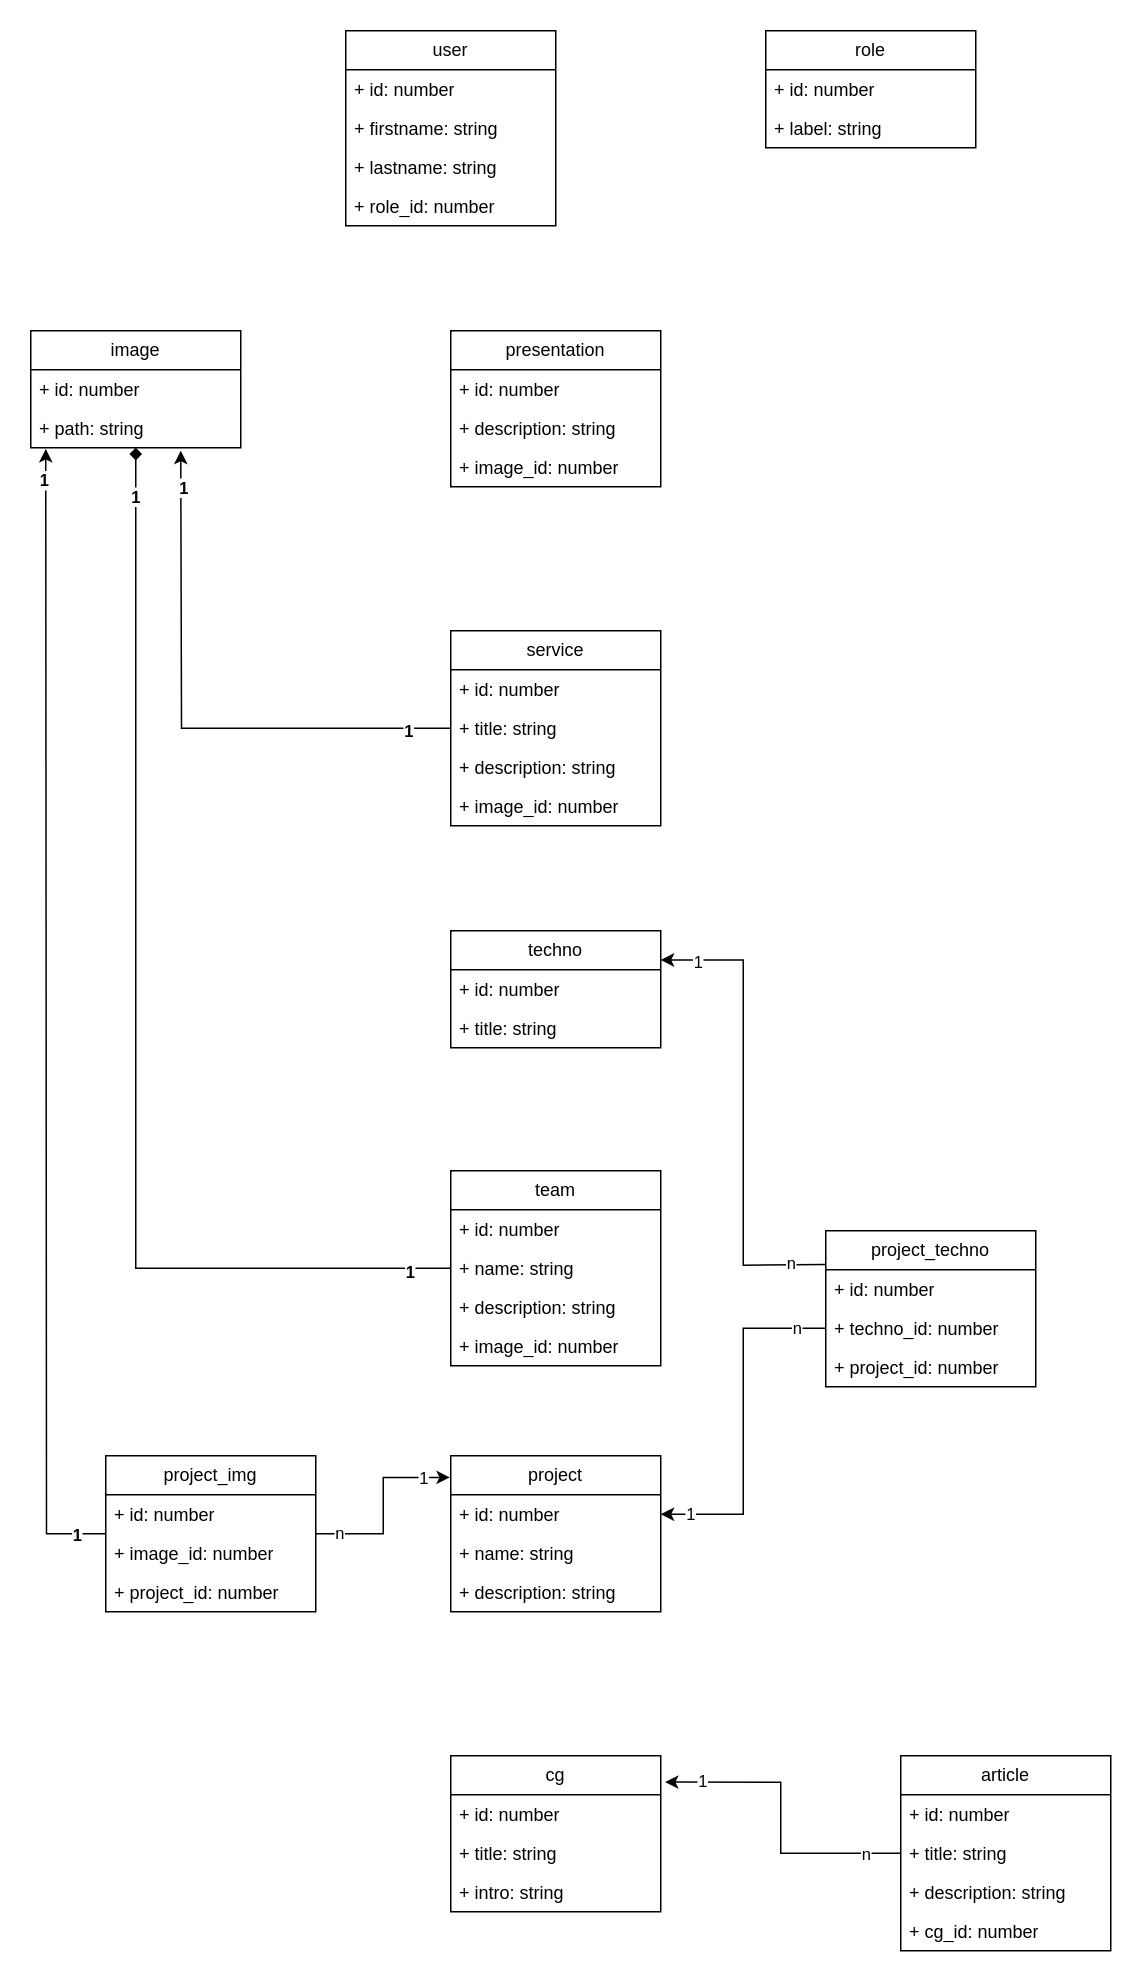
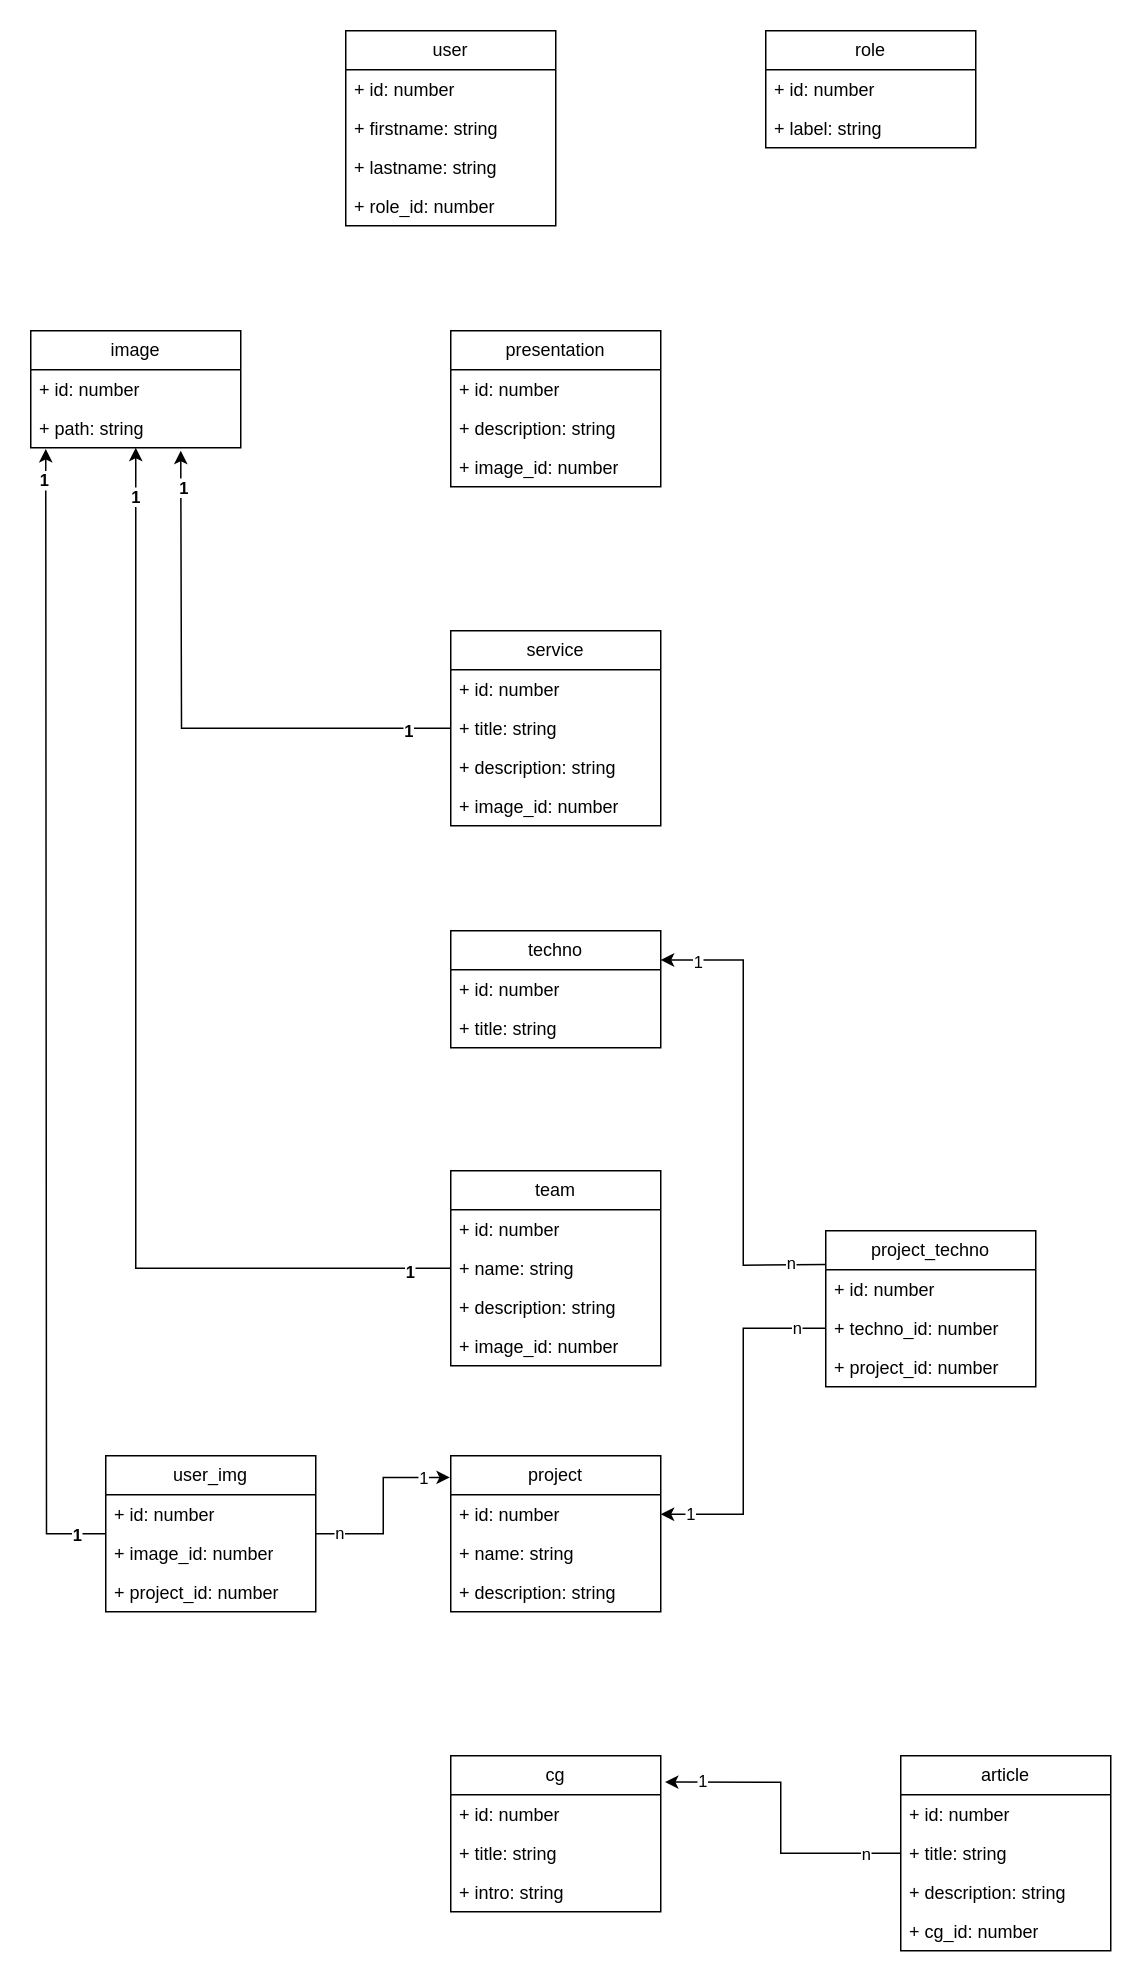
(136, 460) -> (136, 459)
(211, 1475) -> (211, 1475)
